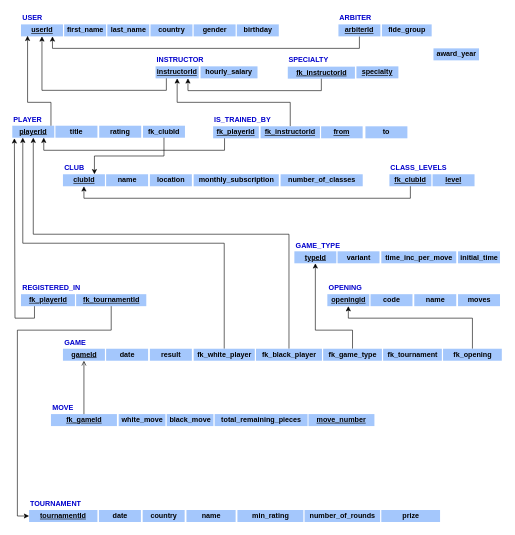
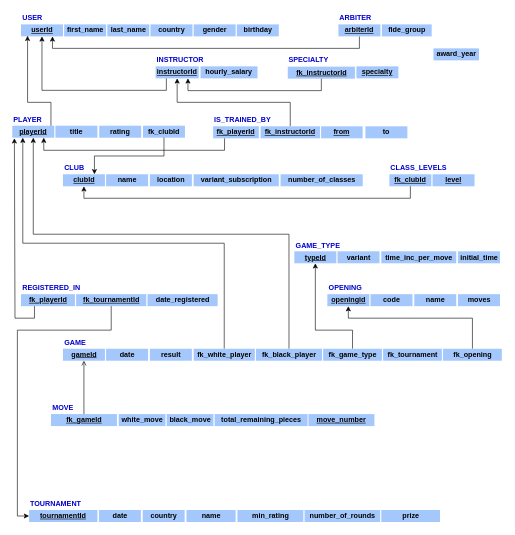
(237, 180) -> (237, 180)
none -> (183, 300)
